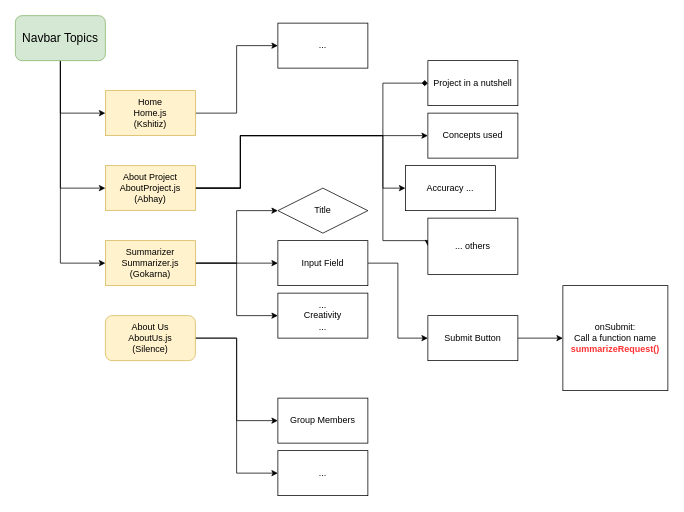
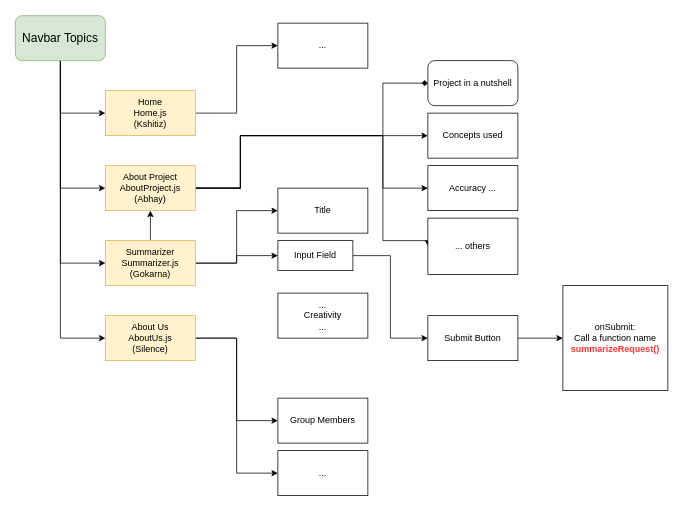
(473, 83) -> (473, 83)
(450, 188) -> (473, 188)
(323, 210) -> (323, 210)
(323, 263) -> (315, 255)
none -> (60, 302)
(237, 307) -> (150, 228)
(150, 338) -> (150, 338)
